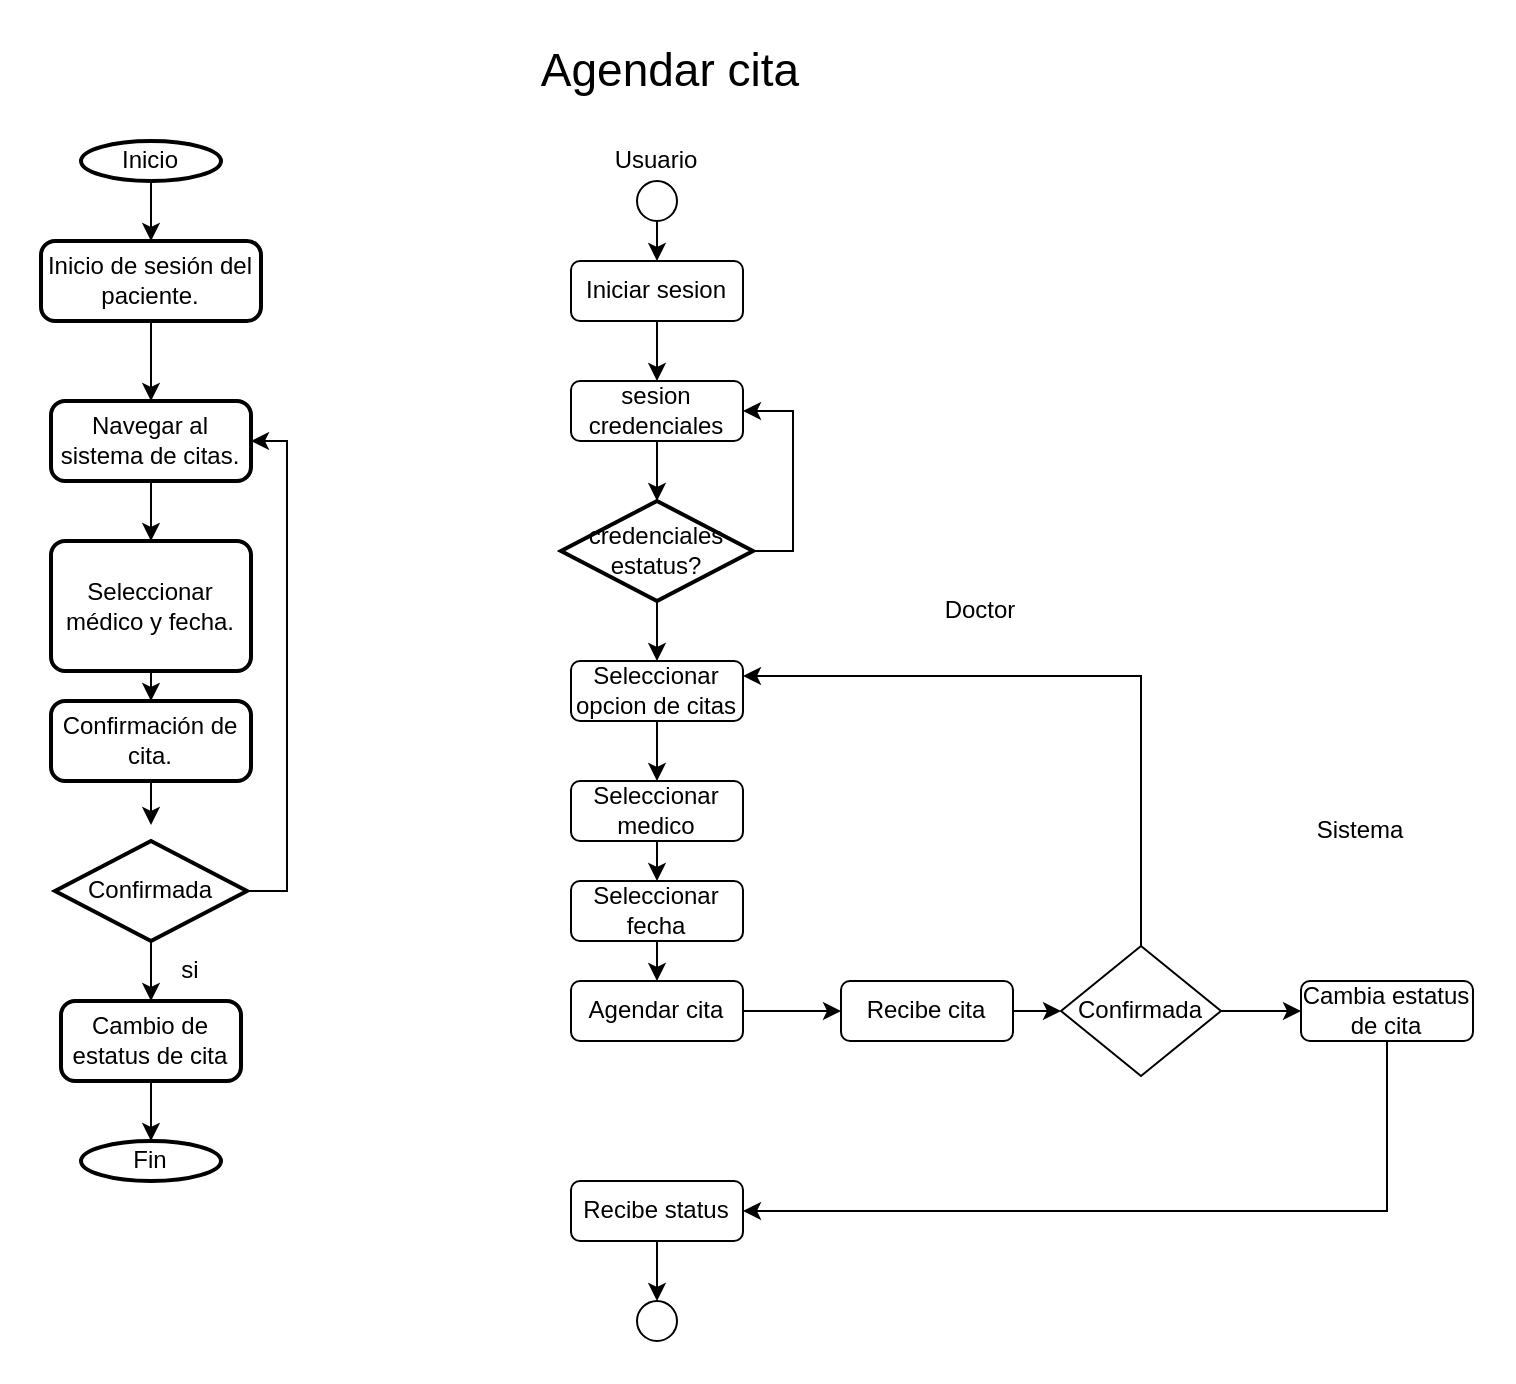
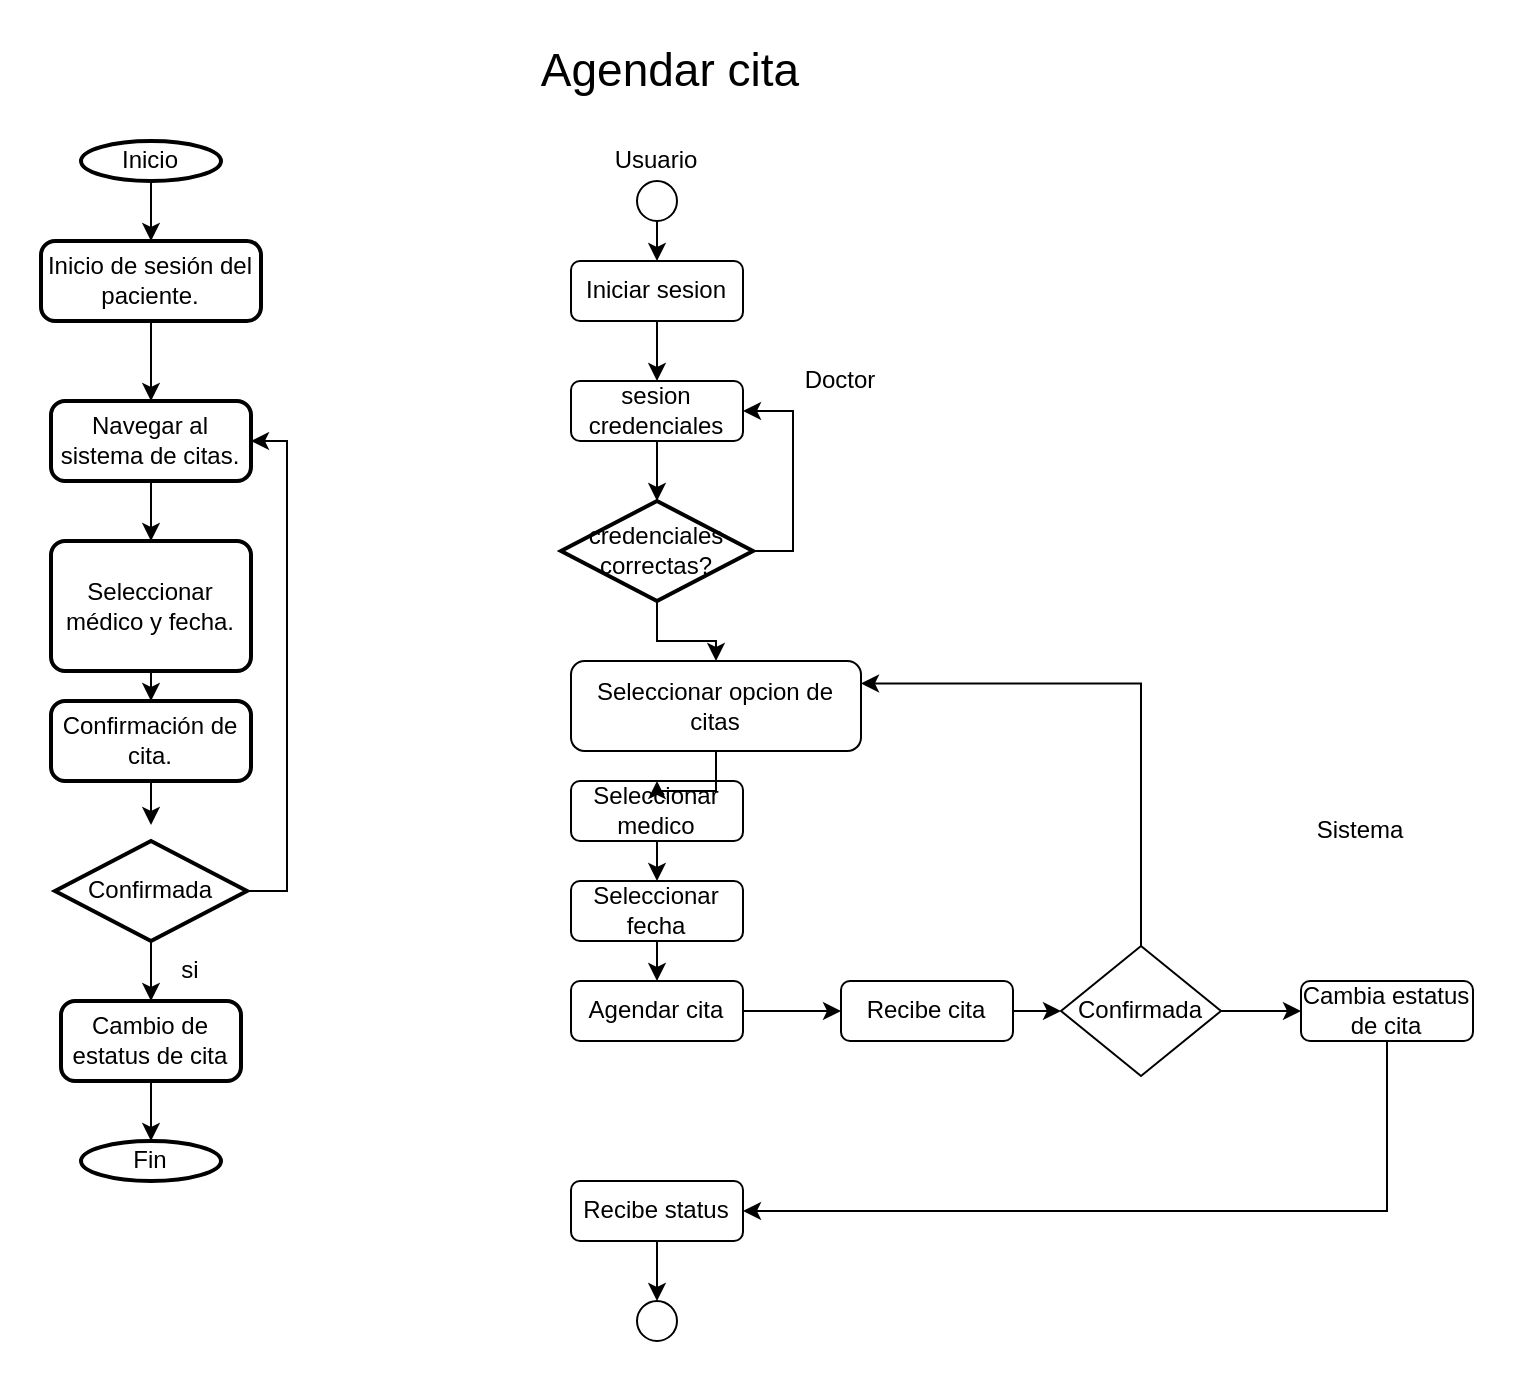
(657, 551) -> (657, 551)
(981, 611) -> (841, 381)
(657, 691) -> (716, 706)
